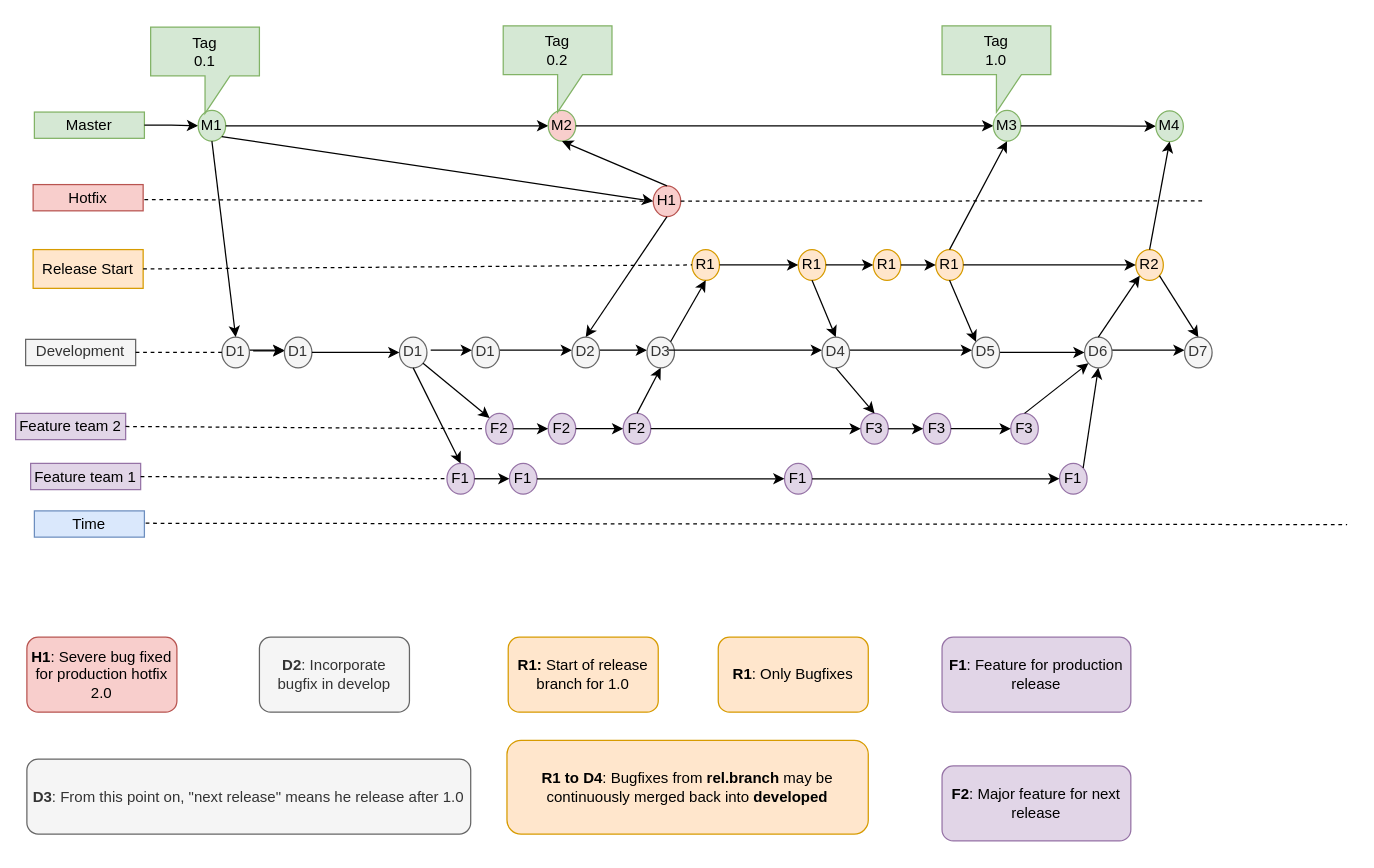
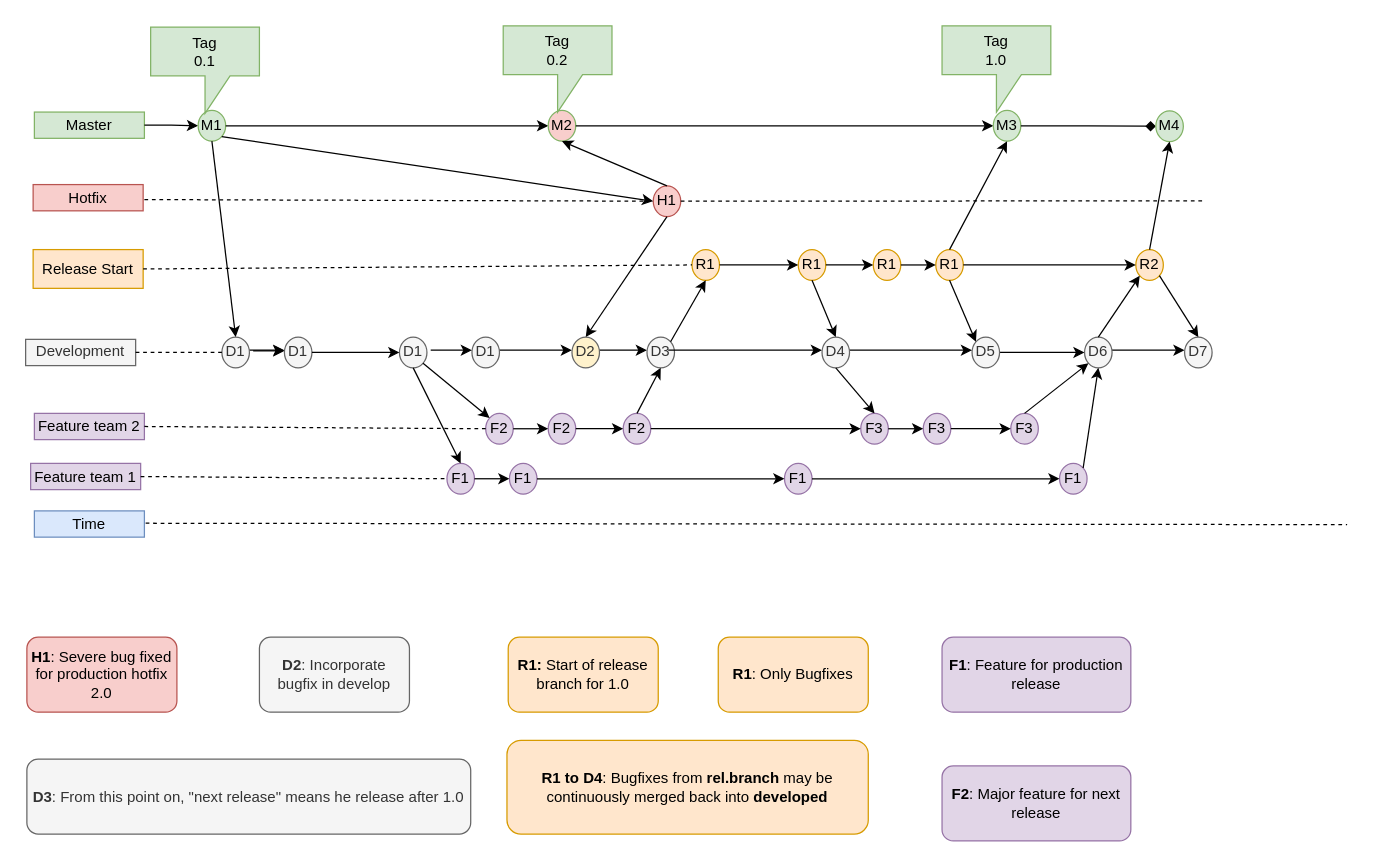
(1146, 126) -> (1145, 126)
(586, 352) -> (586, 352)
(71, 426) -> (89, 426)
